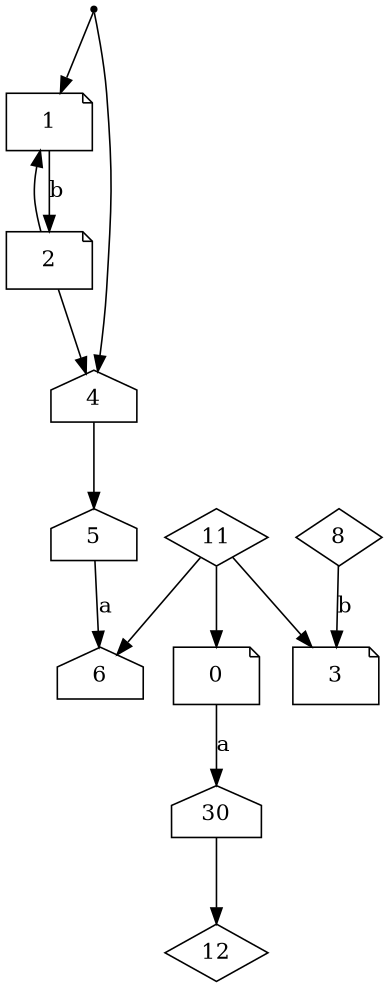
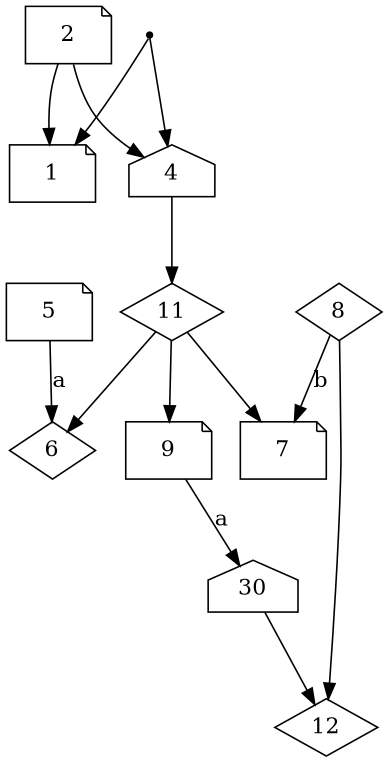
(49, 183) -> none
(94, 457) -> (172, 232)
none -> (339, 512)
(94, 537) -> (49, 312)
(100, 676) -> (53, 450)
(216, 676) -> (169, 450)
(336, 676) -> (283, 450)
